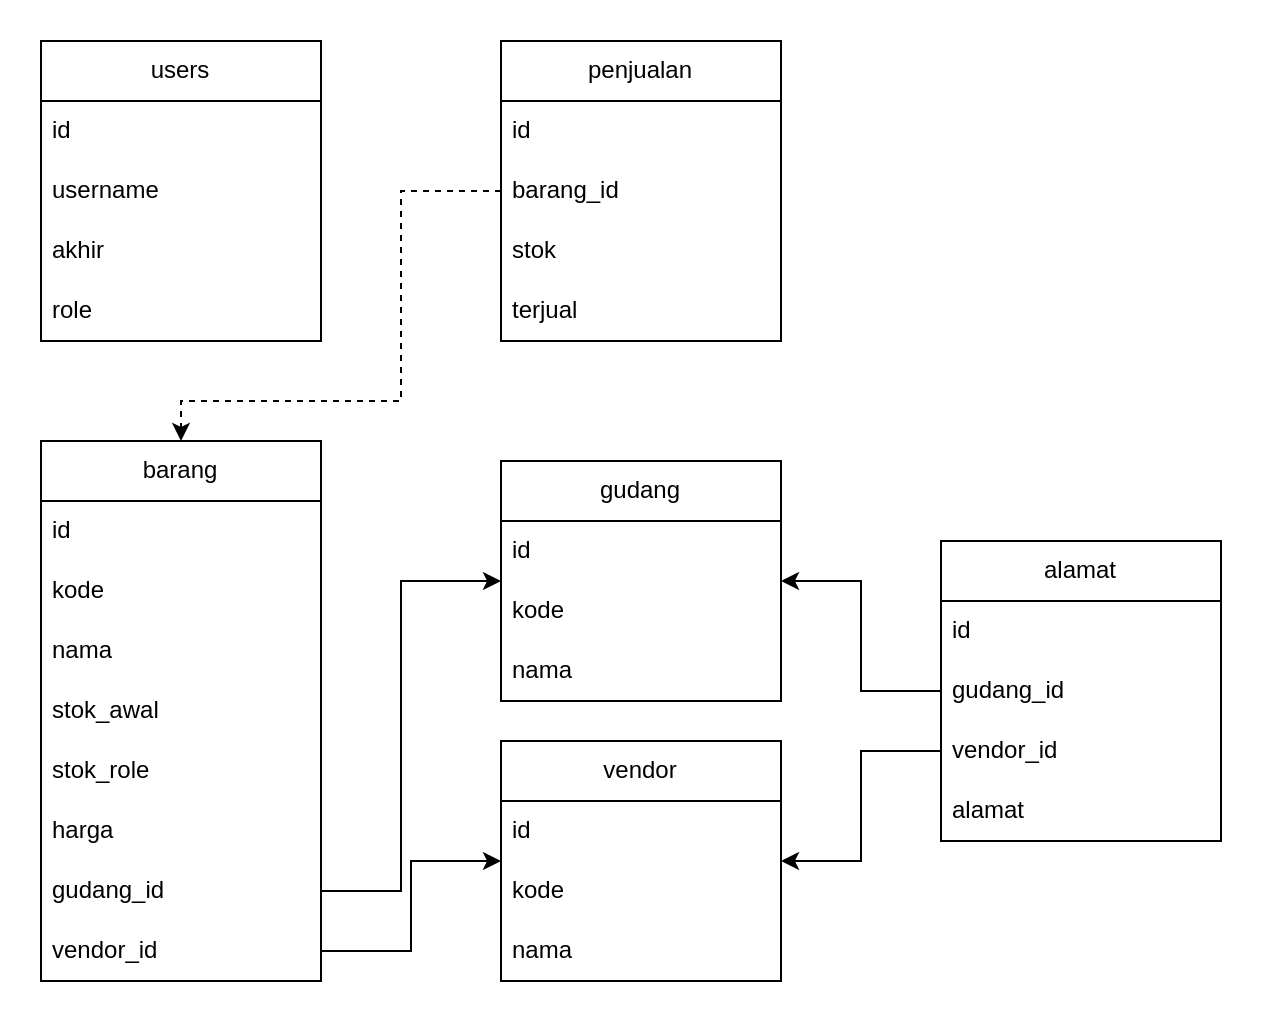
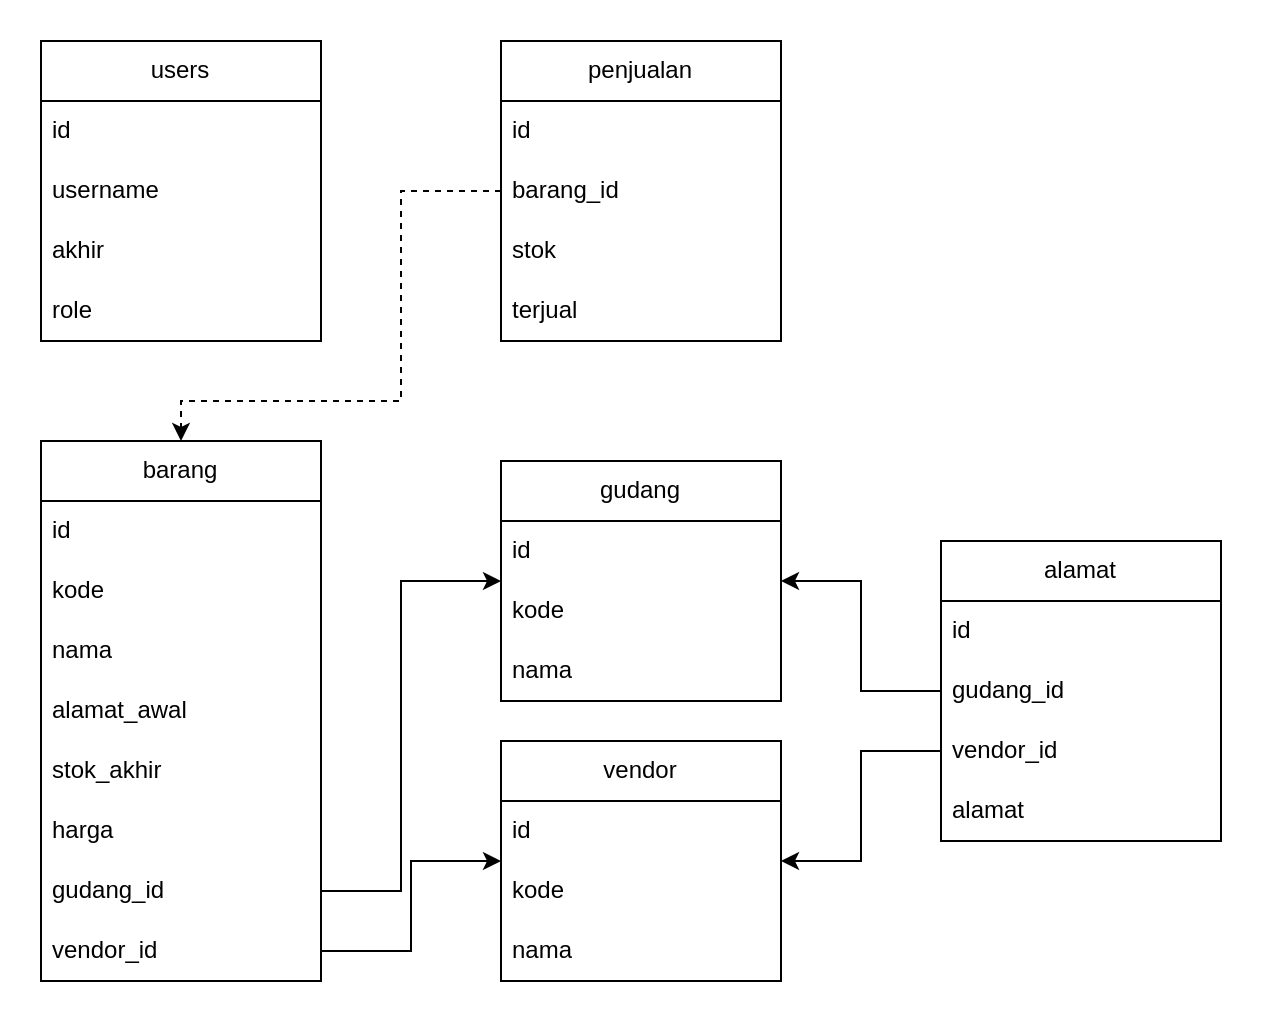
(110, 711) -> (121, 711)
(110, 771) -> (117, 771)
